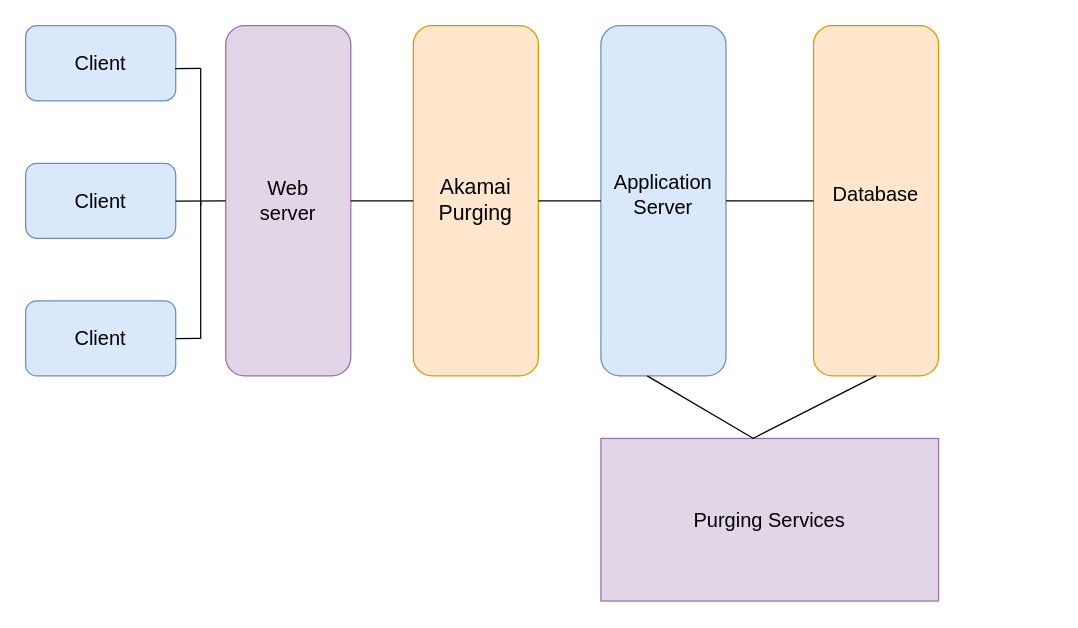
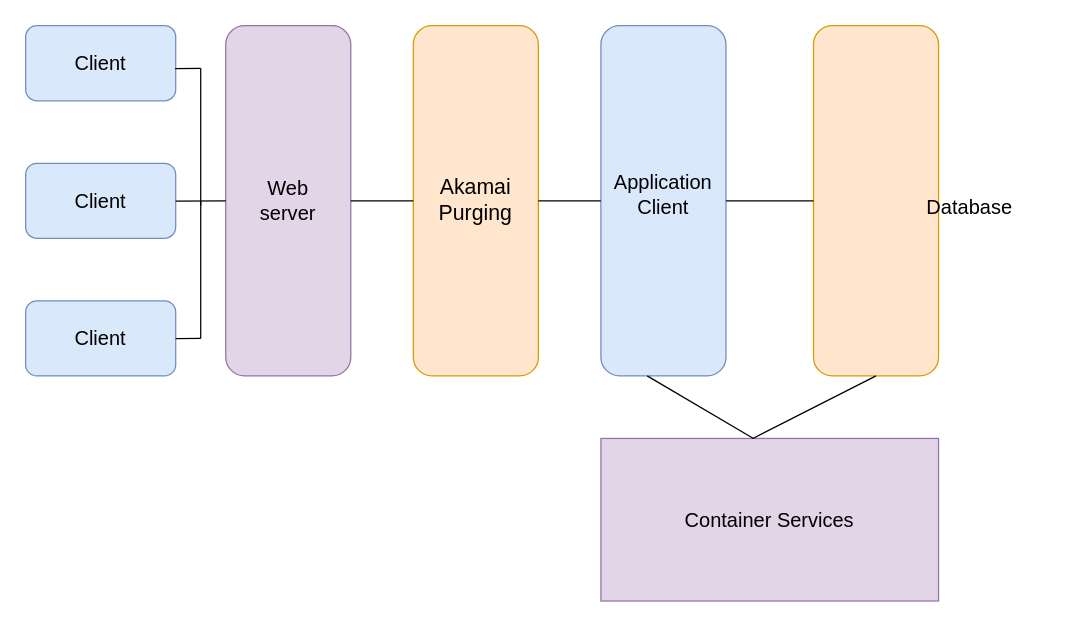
(663, 194) -> (663, 194)
(876, 194) -> (969, 207)
(769, 519) -> (769, 519)
